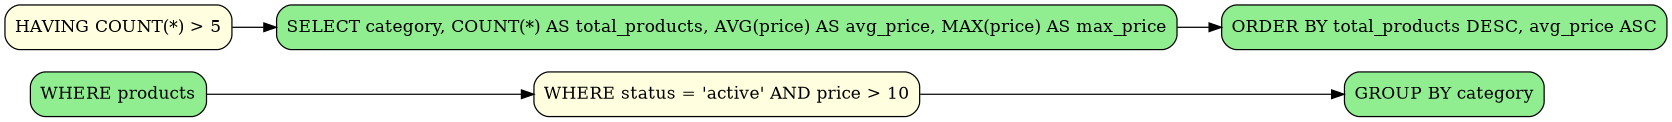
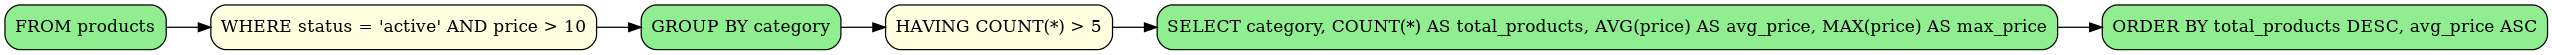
none -> (857, 27)
(118, 94) -> (86, 27)
